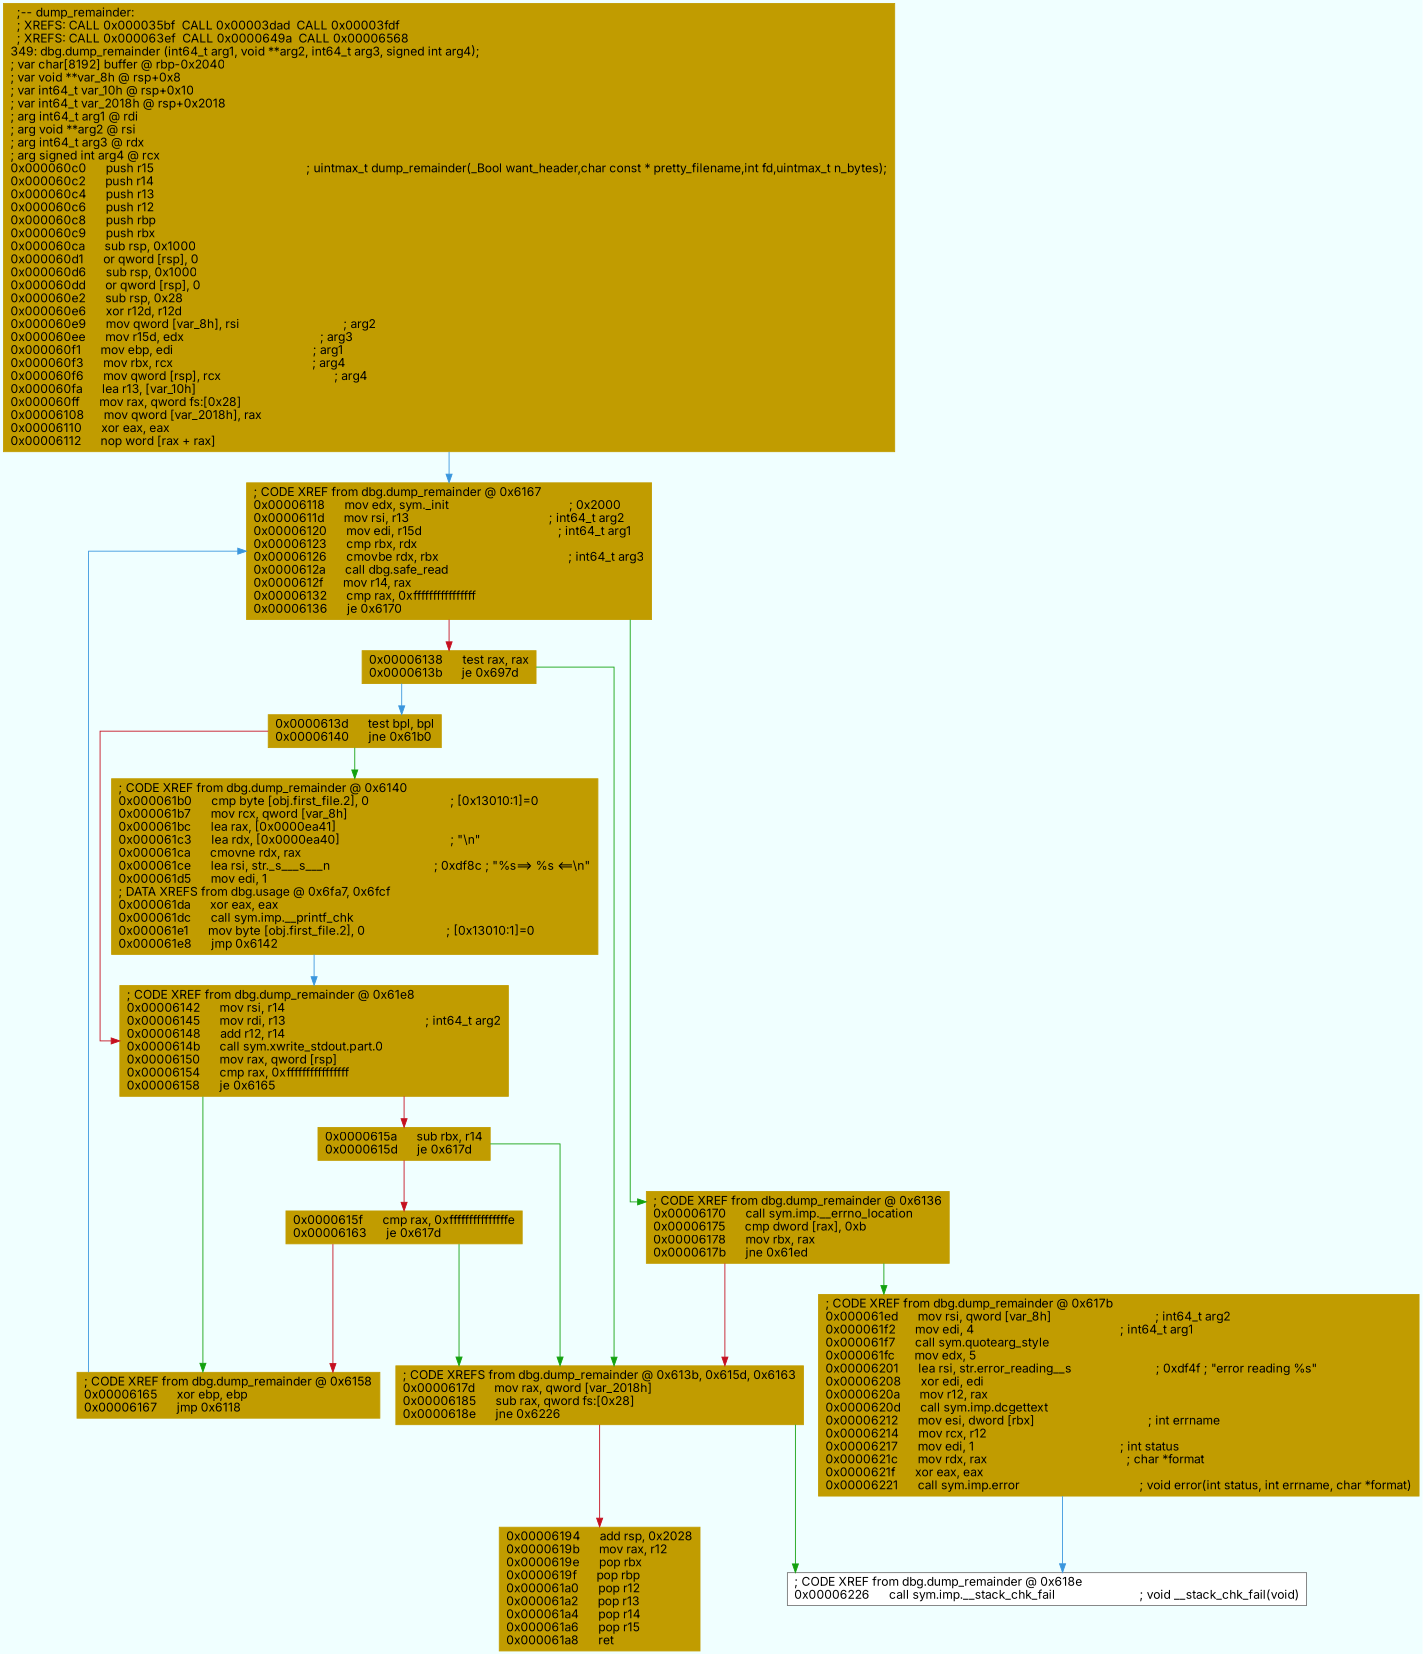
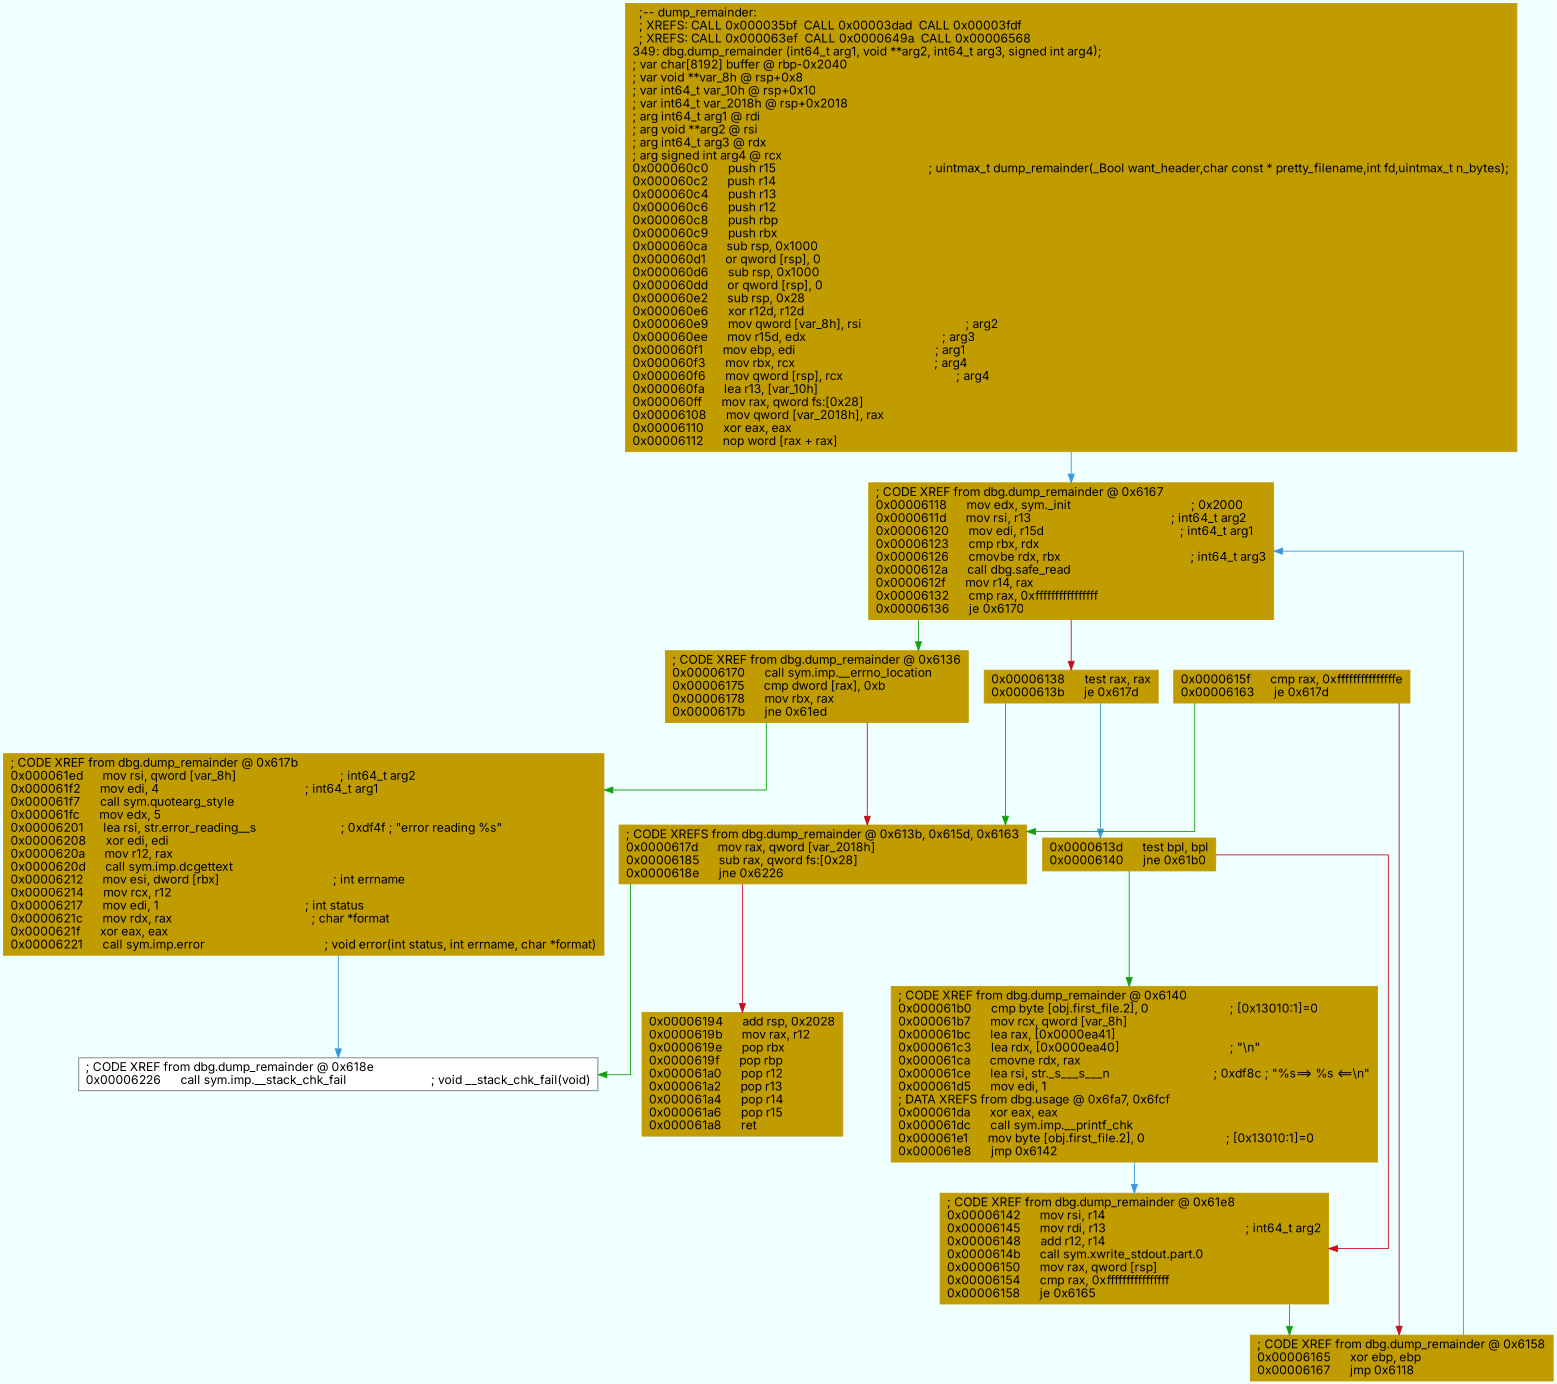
(449, 667) -> (1071, 687)
(404, 1144) -> none
